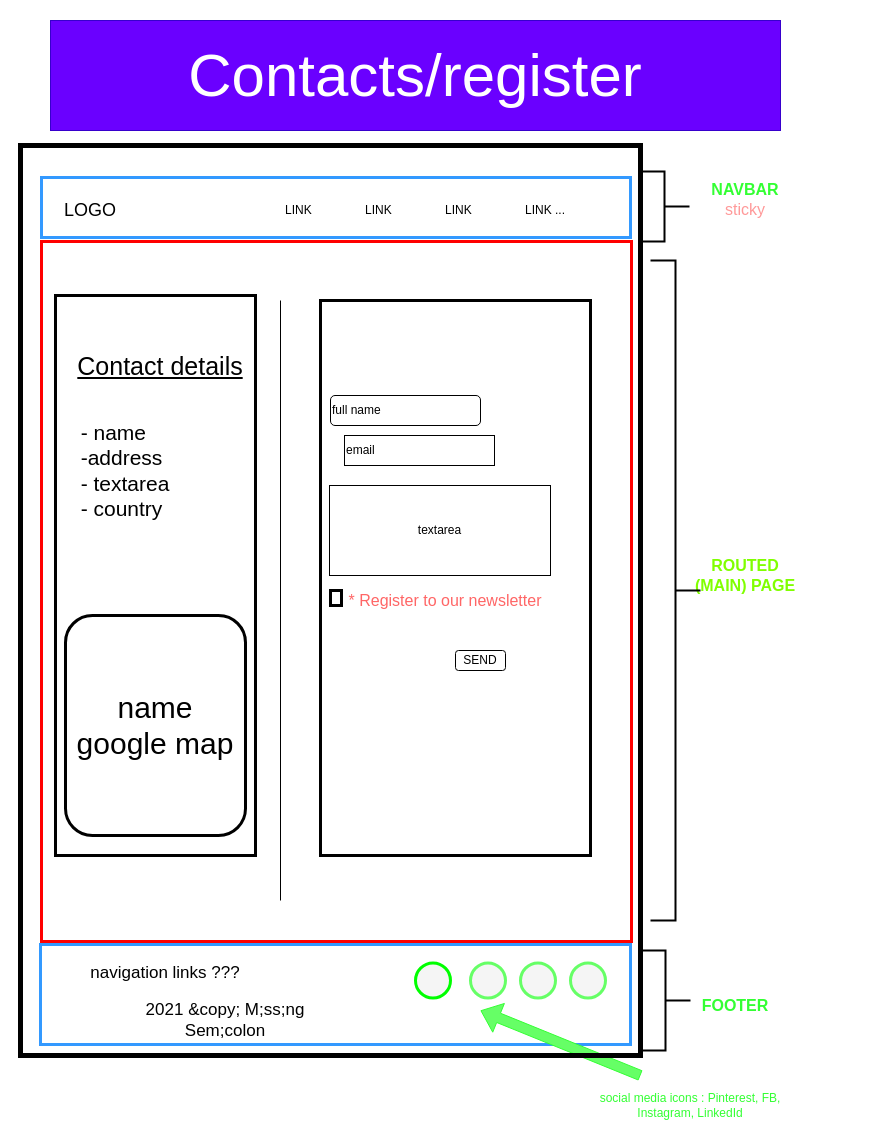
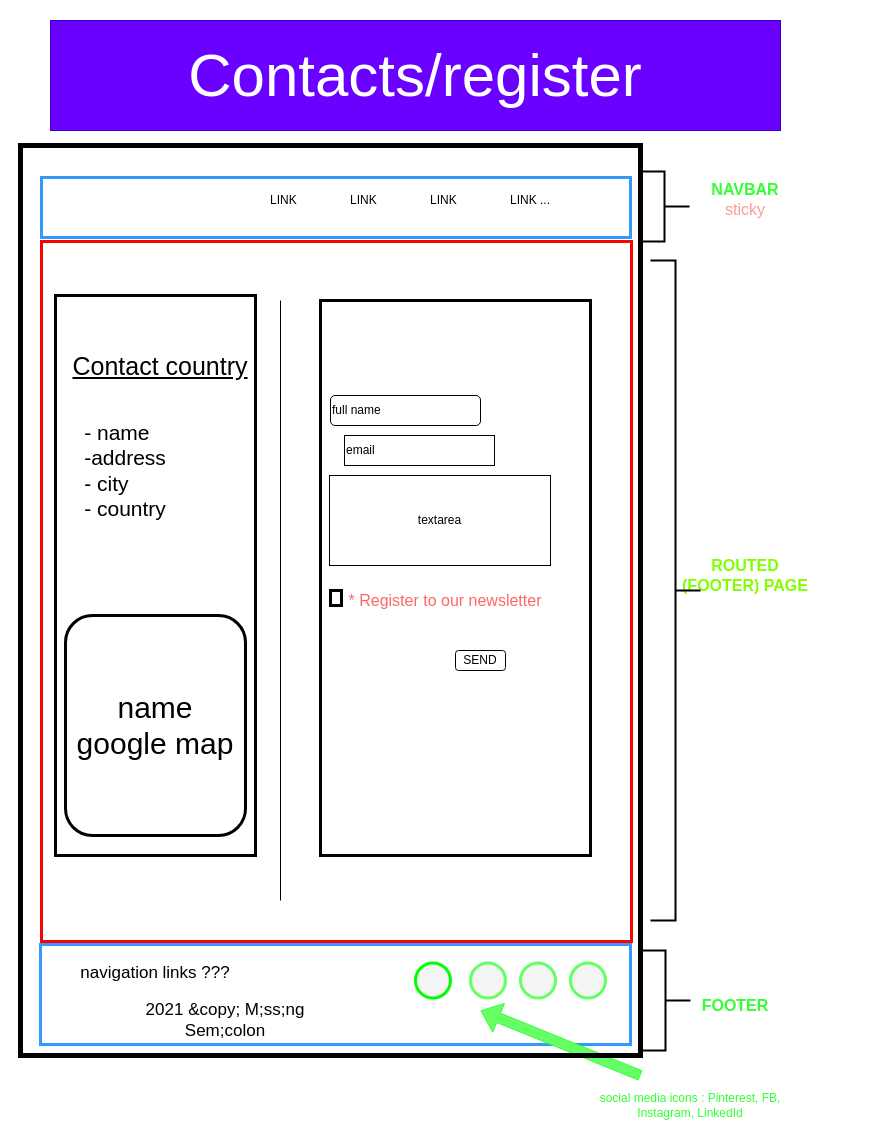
(91, 211) -> none
(426, 211) -> (411, 201)
(161, 366) -> (161, 366)
(126, 471) -> (126, 471)
(440, 531) -> (440, 521)
(746, 576) -> (746, 576)
(166, 973) -> (156, 973)
